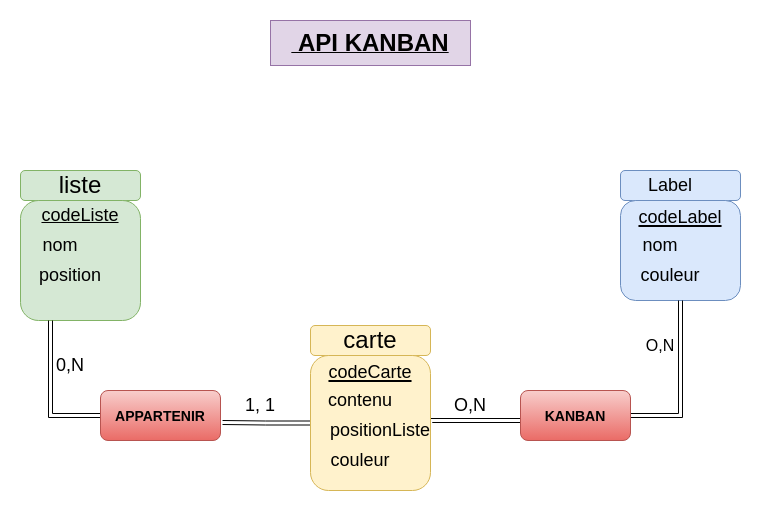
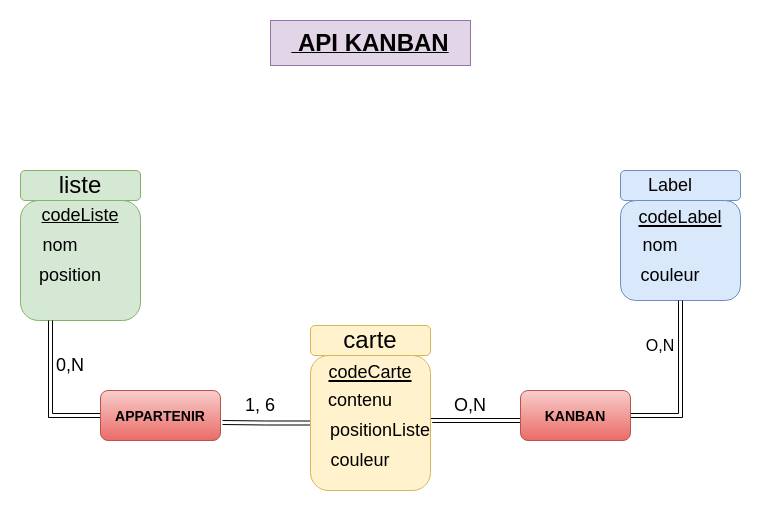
(261, 406) -> (261, 406)
